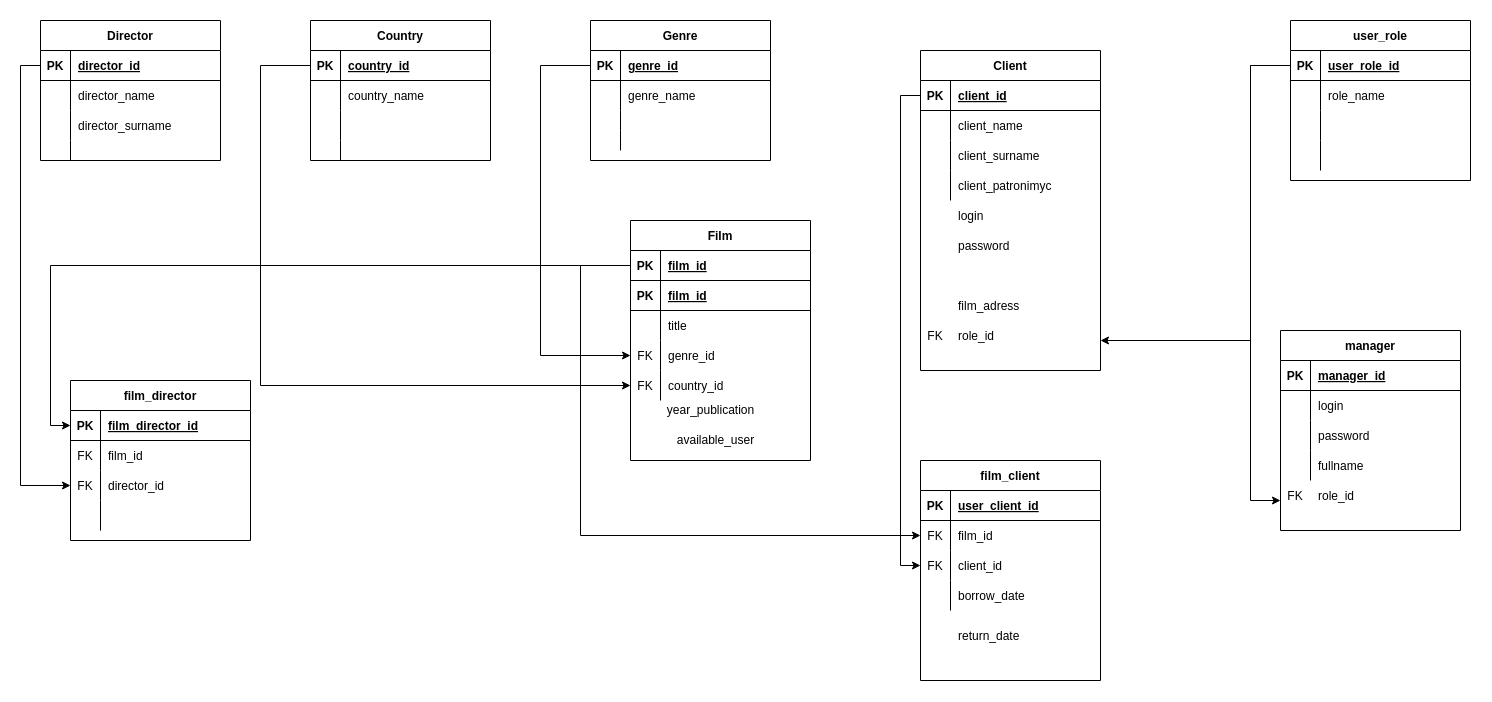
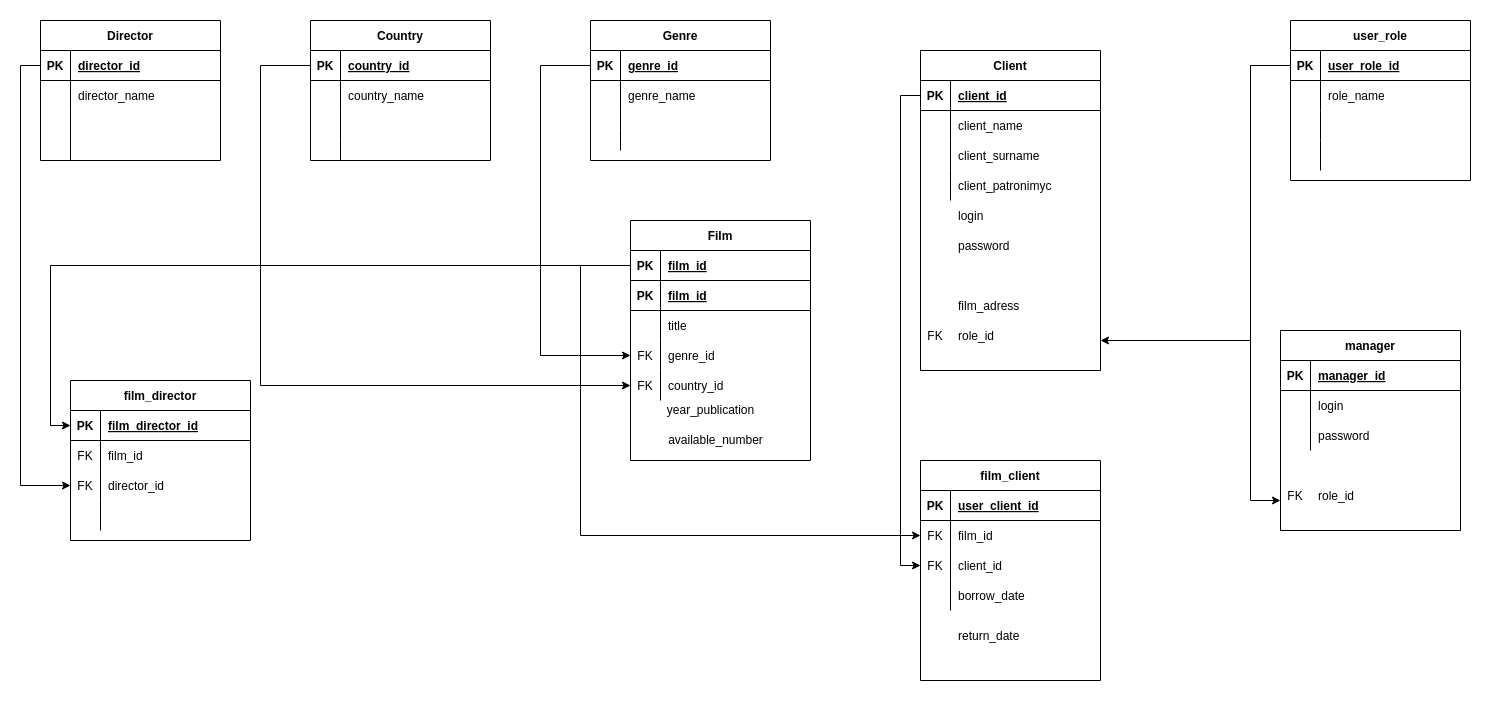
(146, 126) -> none
(716, 441) -> (716, 441)
(1386, 466) -> none
